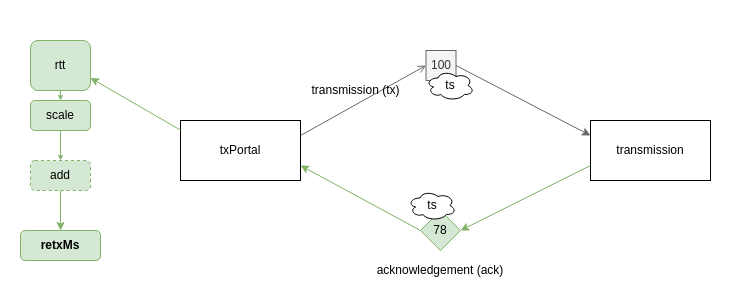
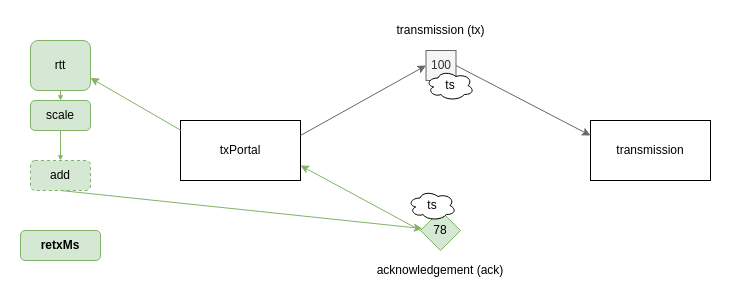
(421, 69) -> (419, 70)
(356, 91) -> (441, 31)
(528, 197) -> none
(61, 207) -> (237, 209)
